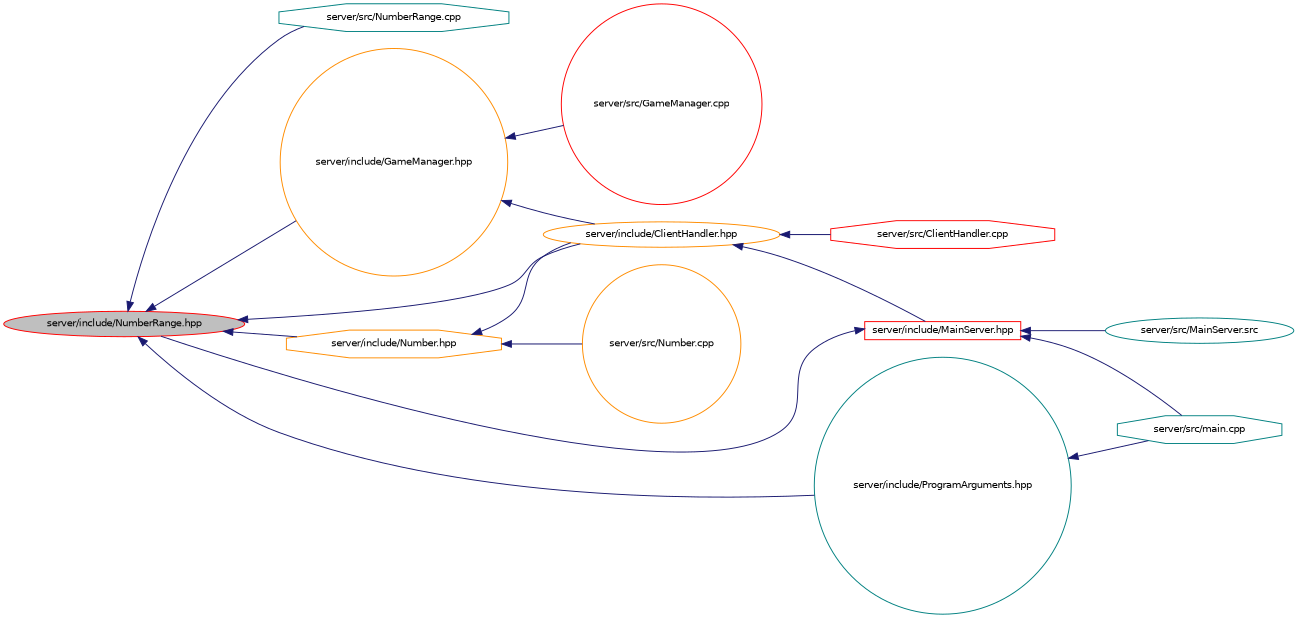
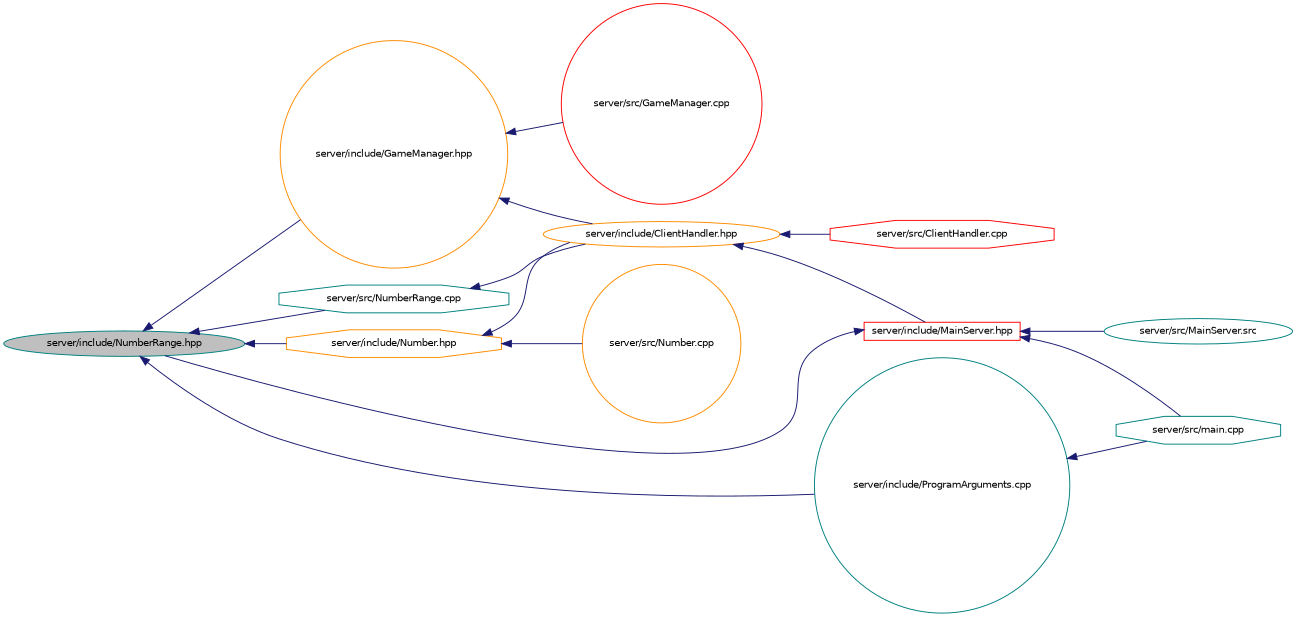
(421, 304) -> (527, 266)
(124, 324) -> (124, 344)
(943, 486) -> (942, 485)
